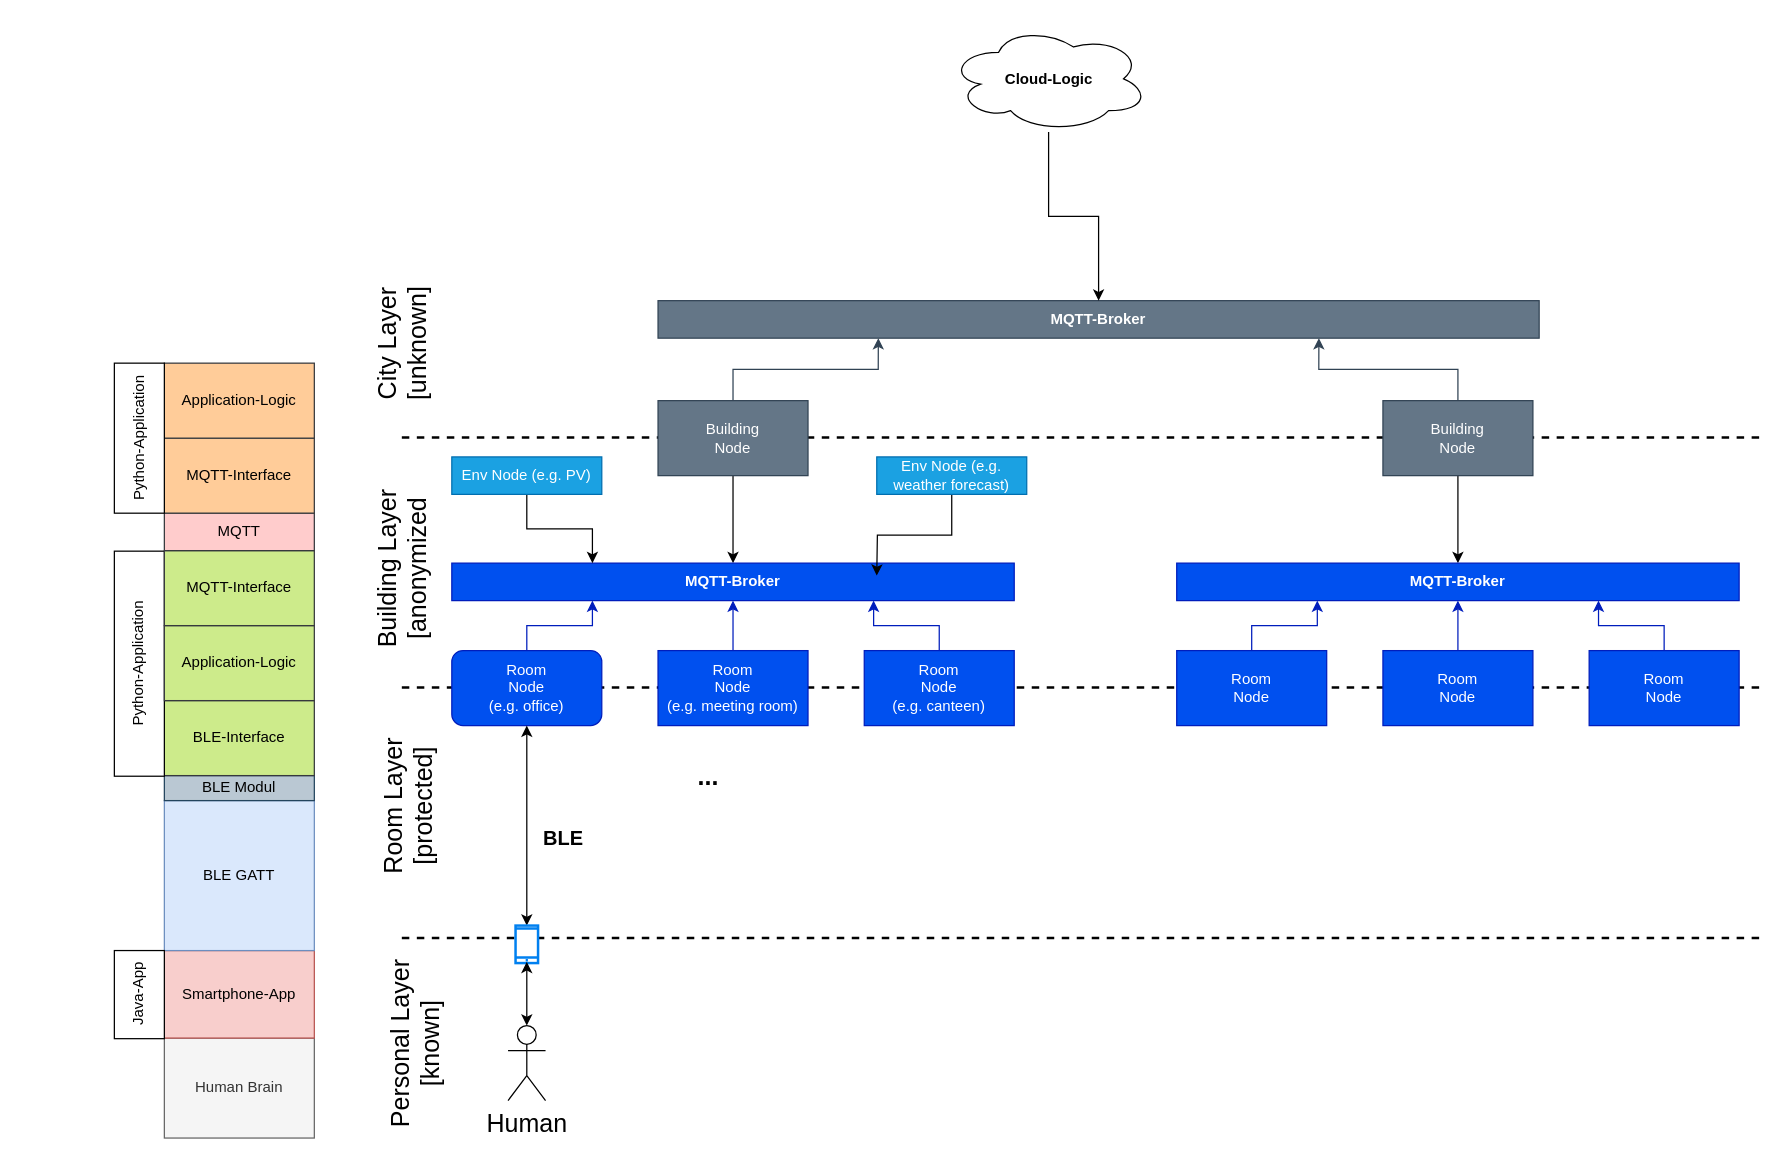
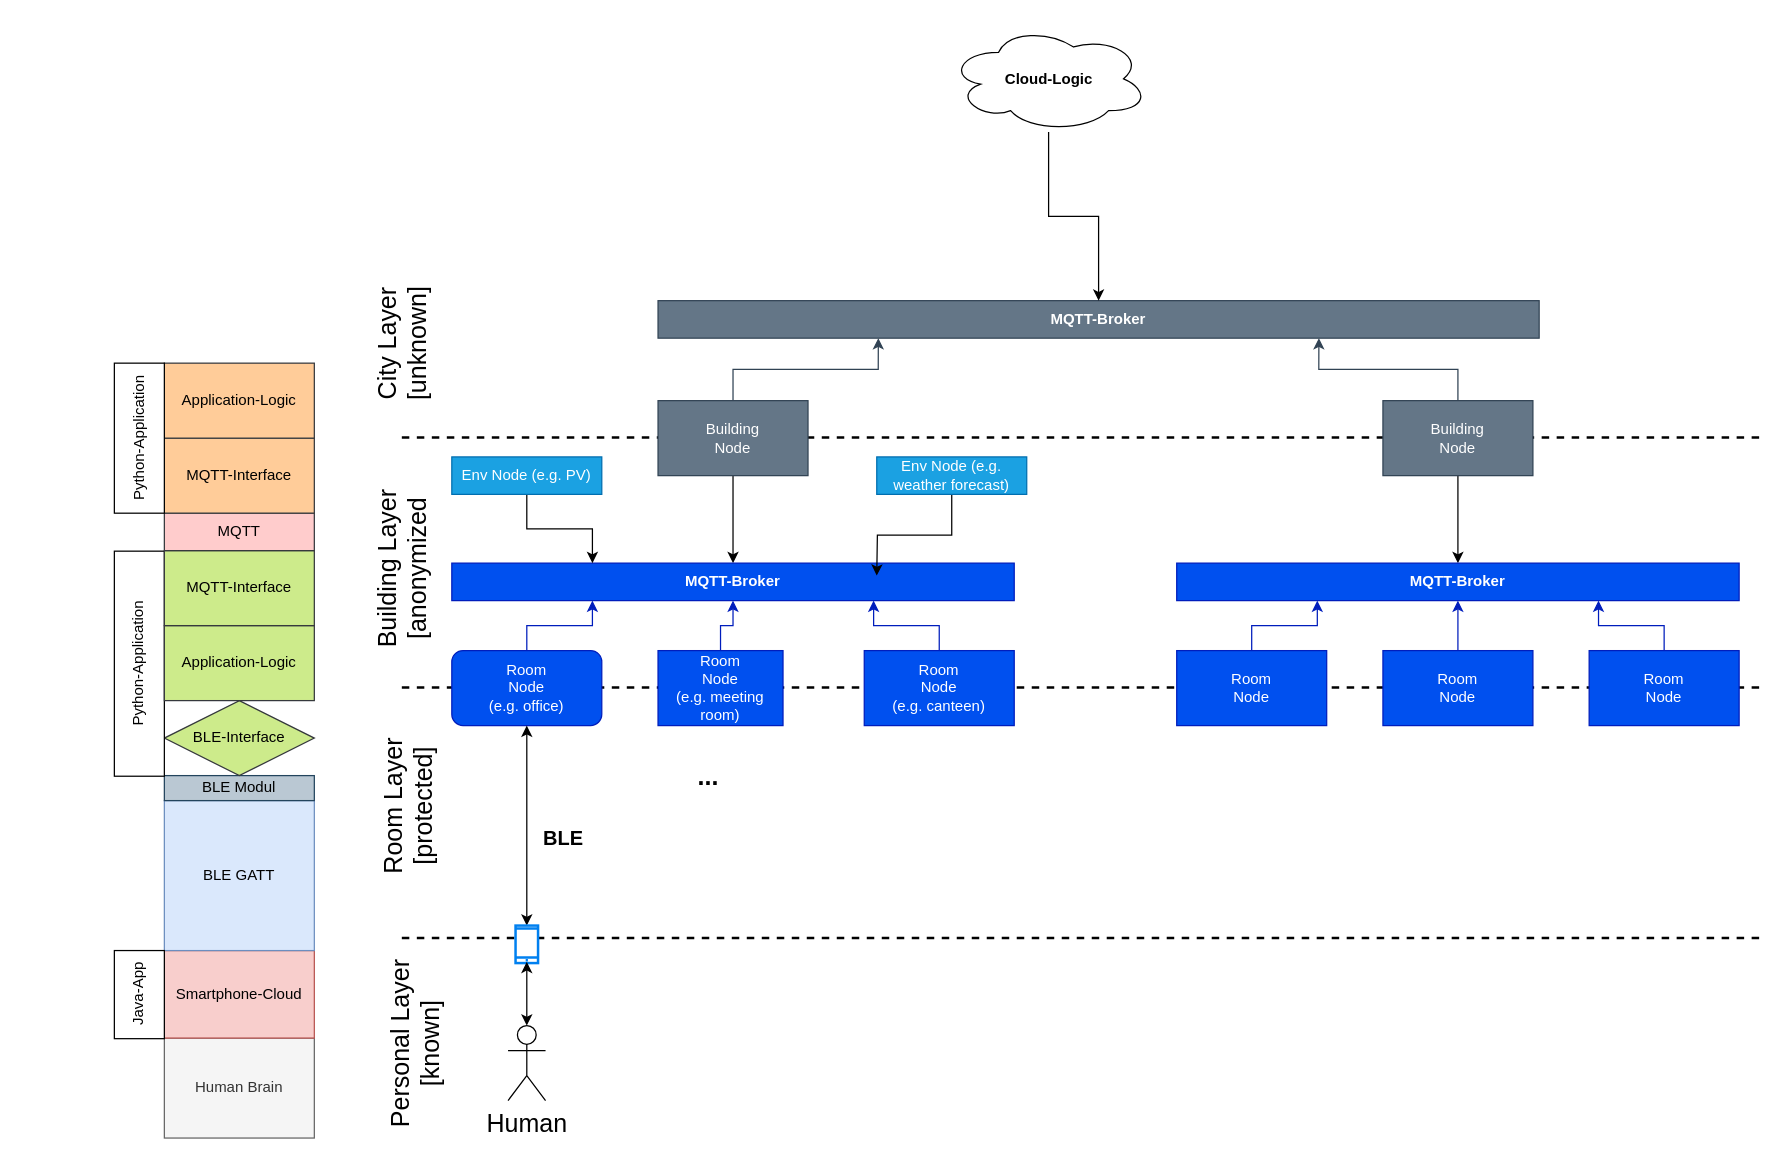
(733, 688) -> (721, 688)
(239, 738) -> (239, 738)
(239, 994) -> (239, 994)
